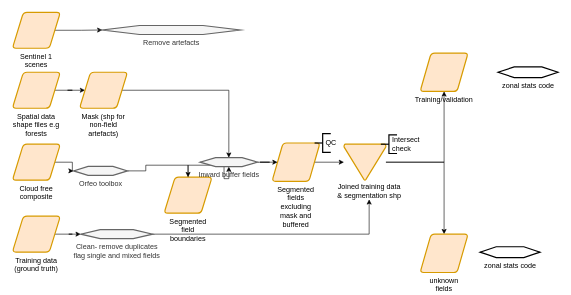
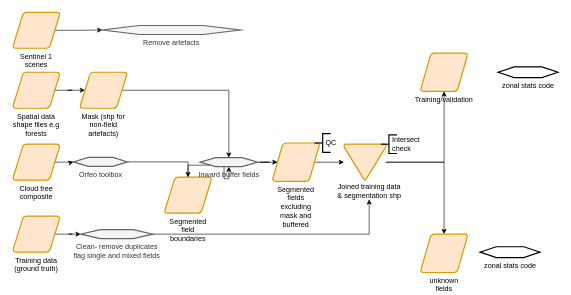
(101, 171) -> (101, 162)
